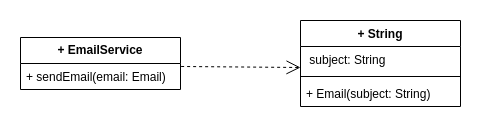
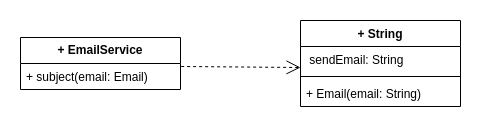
(352, 61) -> (356, 61)
(96, 78) -> (93, 78)
(378, 95) -> (368, 95)
